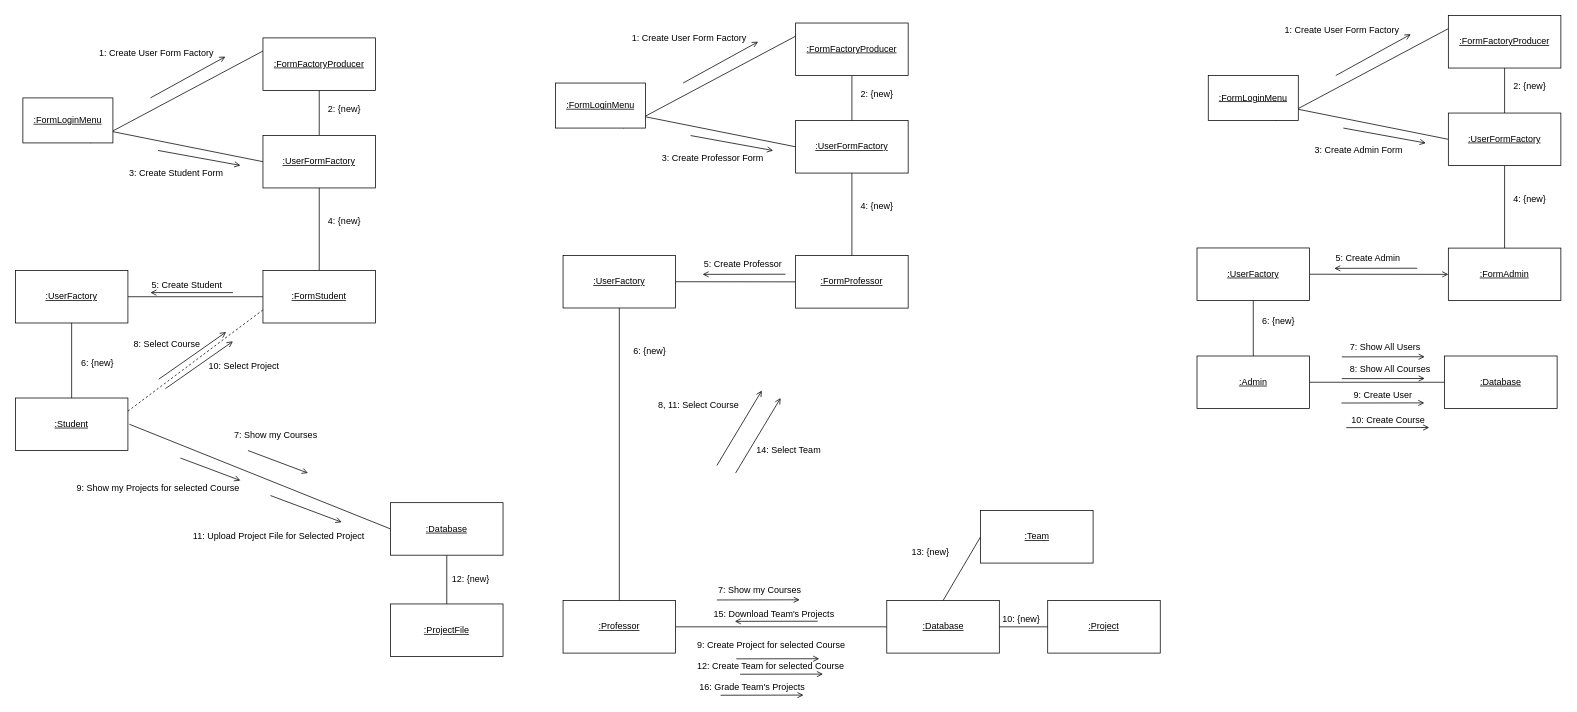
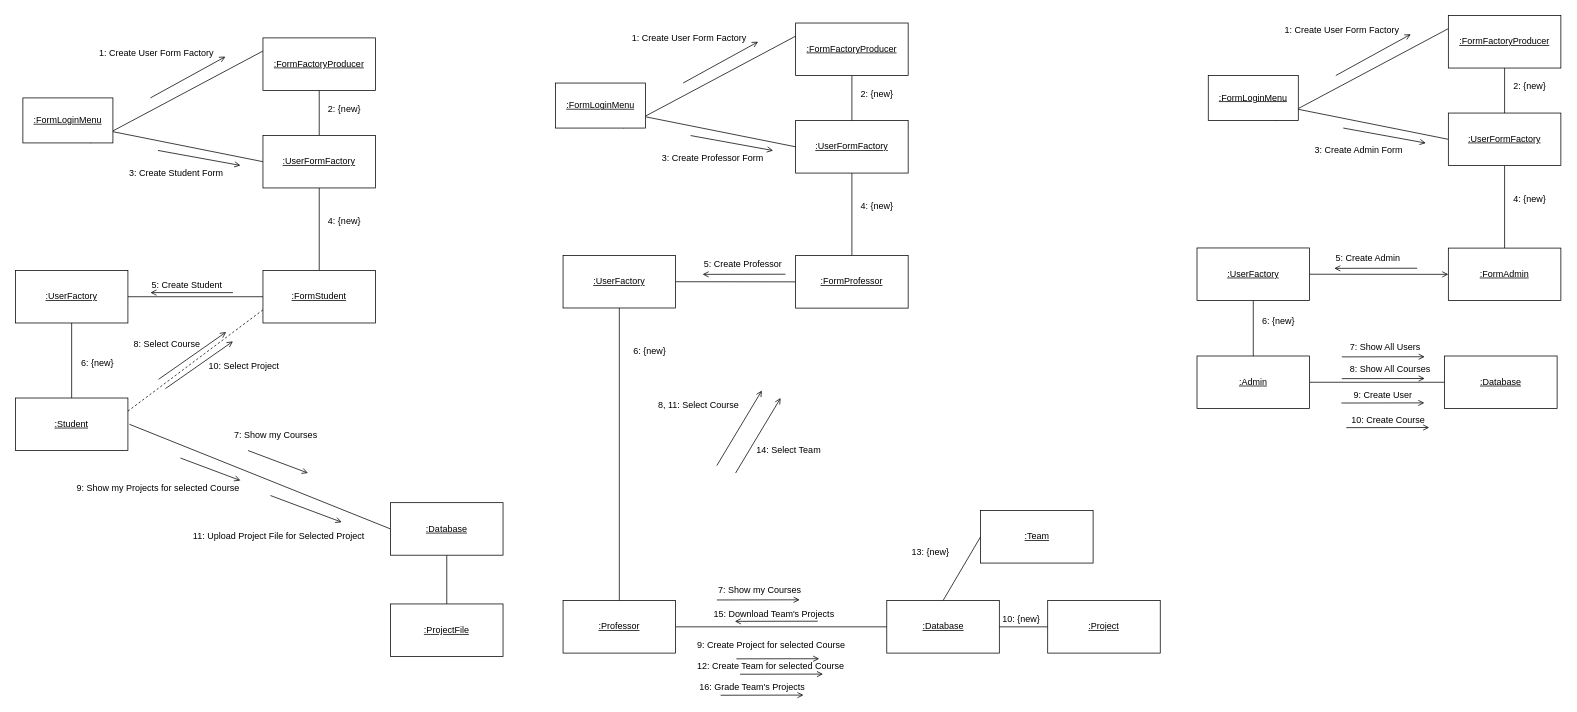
(477, 579) -> none
